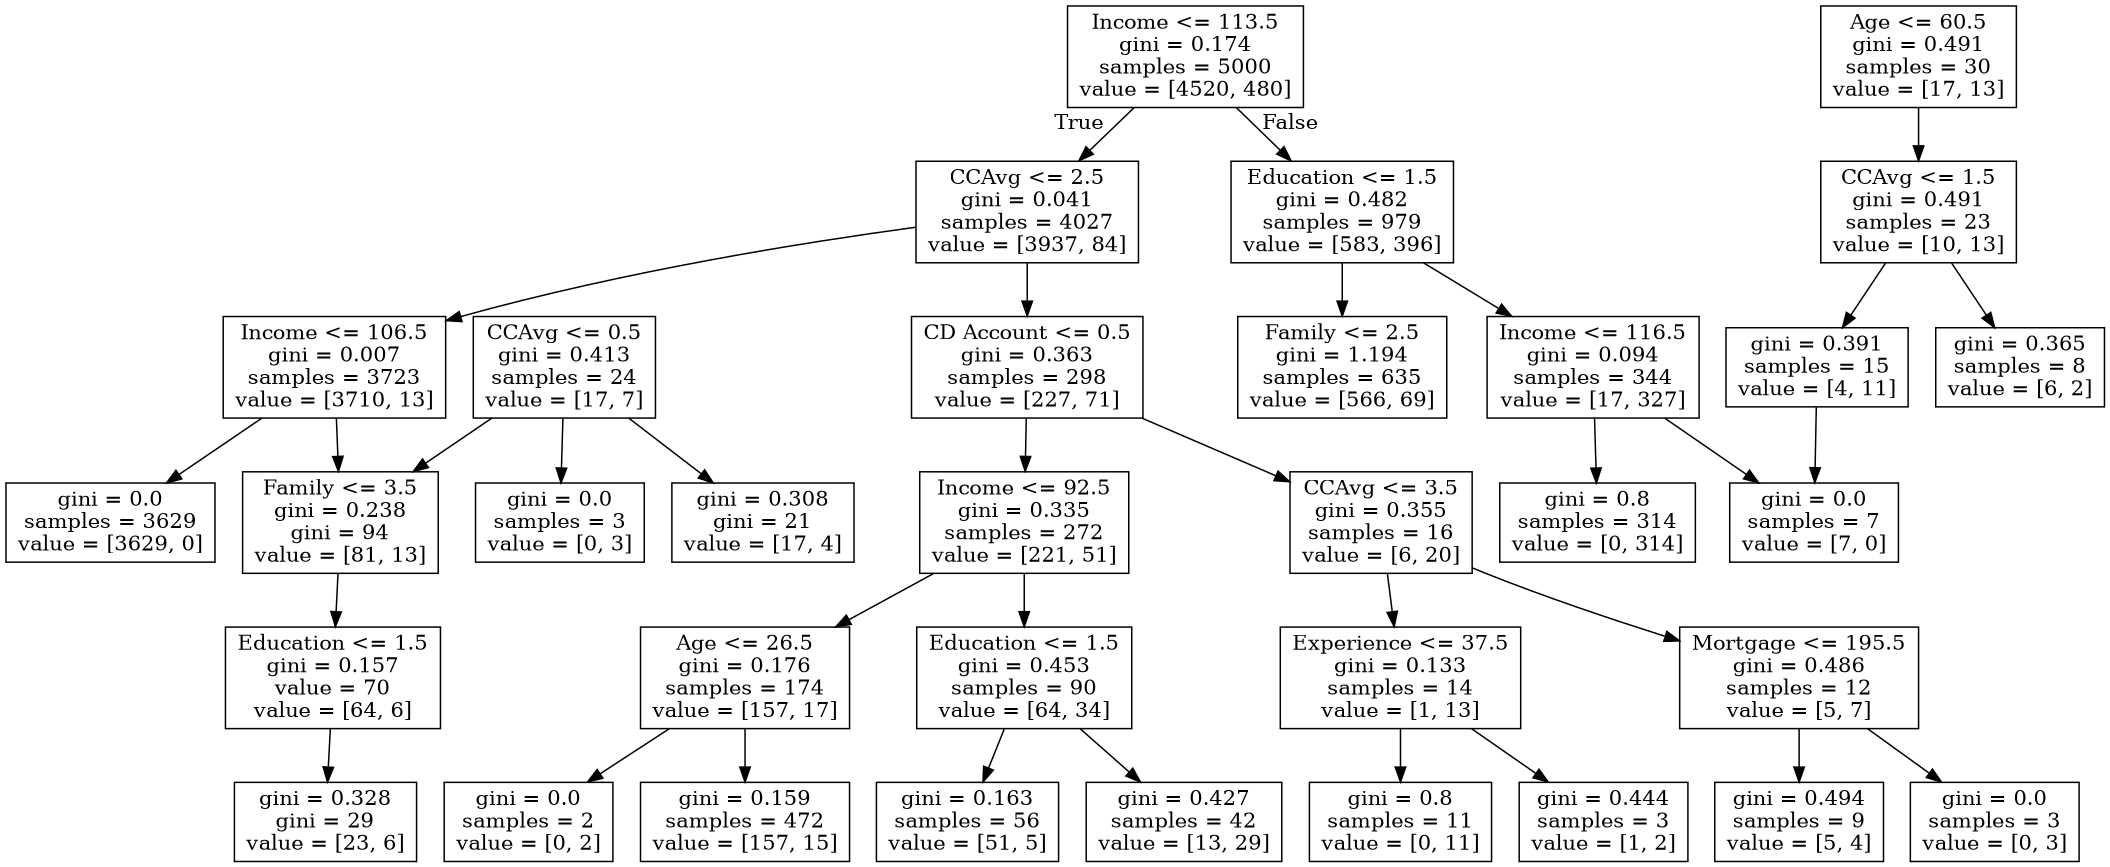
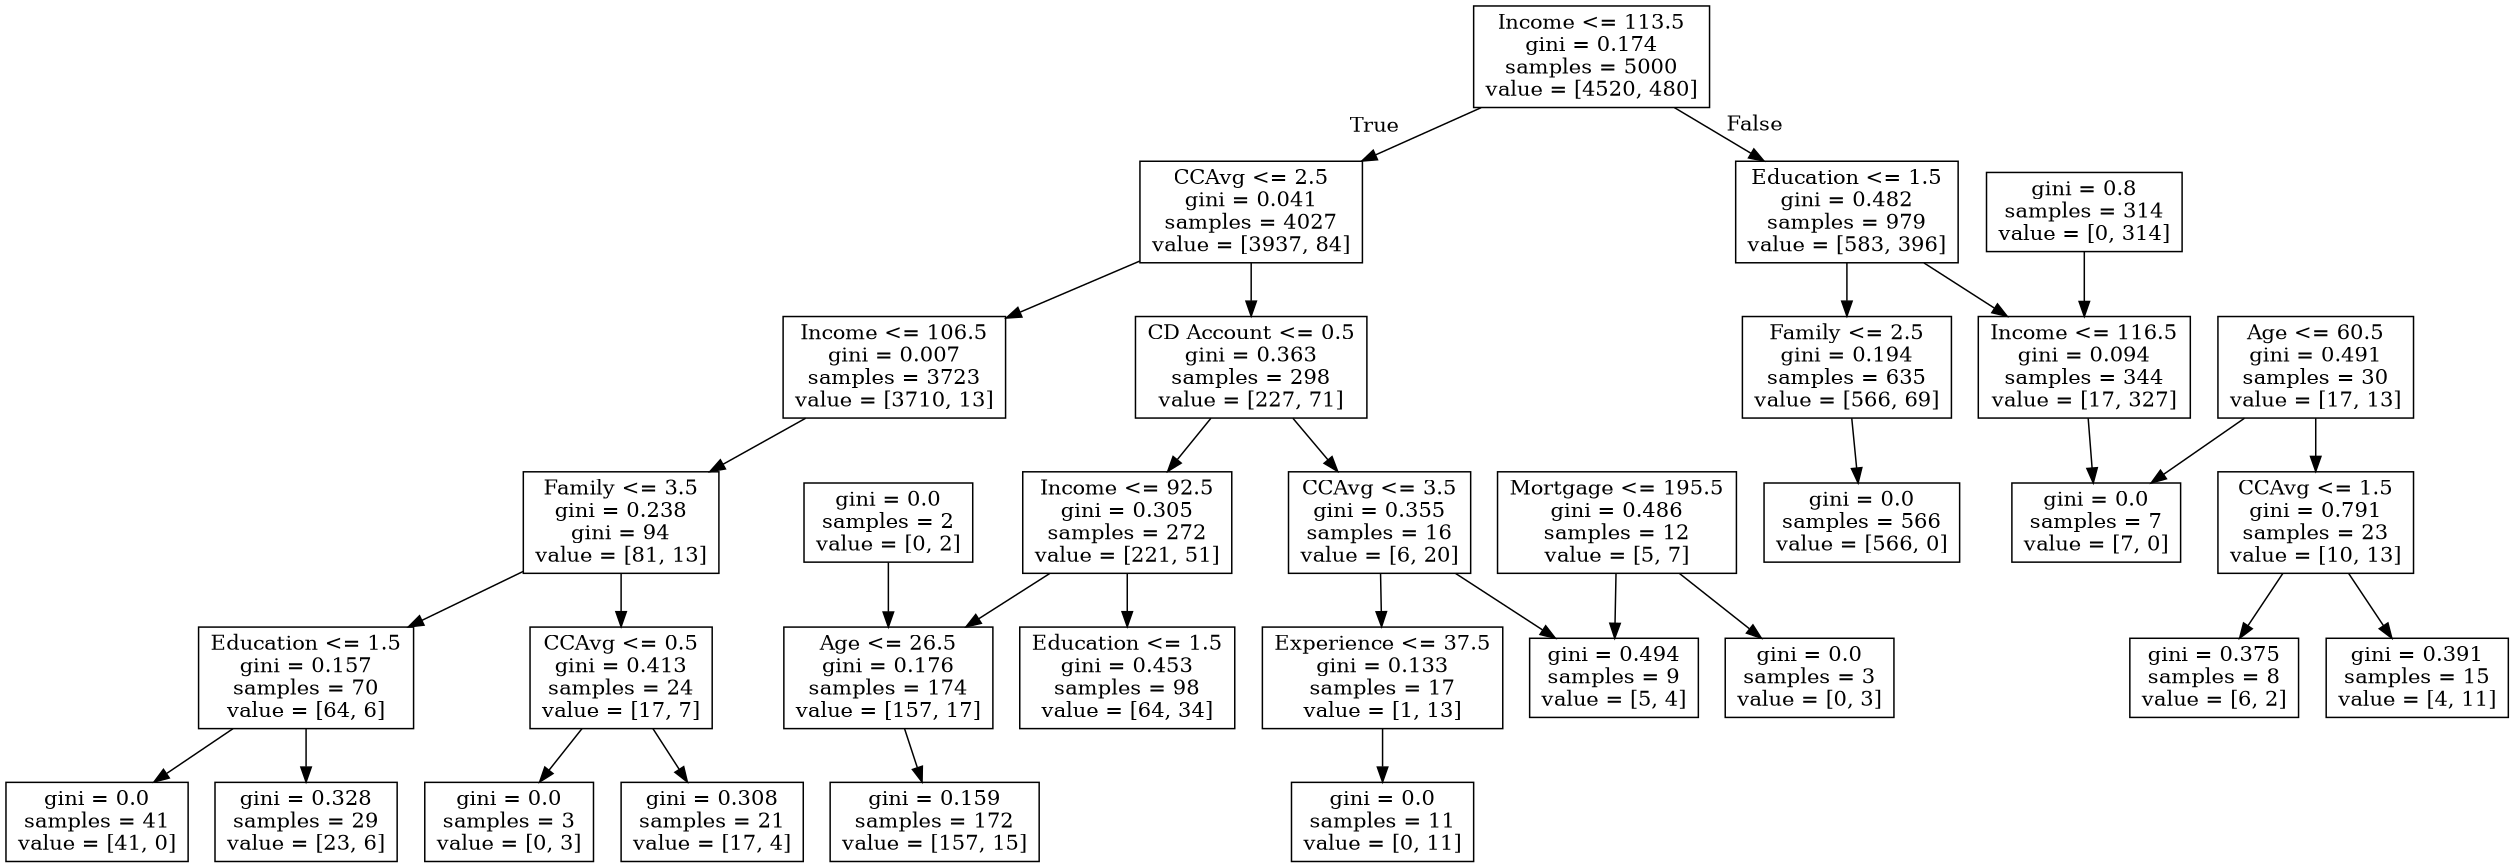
(1919, 212) -> (2316, 523)
(1342, 367) -> (1847, 367)
(2020, 367) -> (2214, 678)
(1816, 437) -> (2204, 446)
(459, 441) -> (621, 592)
(1595, 443) -> (2084, 277)
(110, 523) -> none
(763, 523) -> (712, 822)
(1024, 523) -> (1127, 523)
none -> (1862, 523)
(1568, 604) -> (1499, 602)
(333, 678) -> (306, 678)
(1024, 678) -> (1127, 678)
(1400, 678) -> (1383, 678)
(635, 751) -> (888, 587)
none -> (97, 822)
(325, 822) -> (306, 822)
(745, 822) -> (935, 822)
(968, 822) -> none
(1184, 822) -> none
(1400, 822) -> (1383, 822)
(1604, 822) -> none
